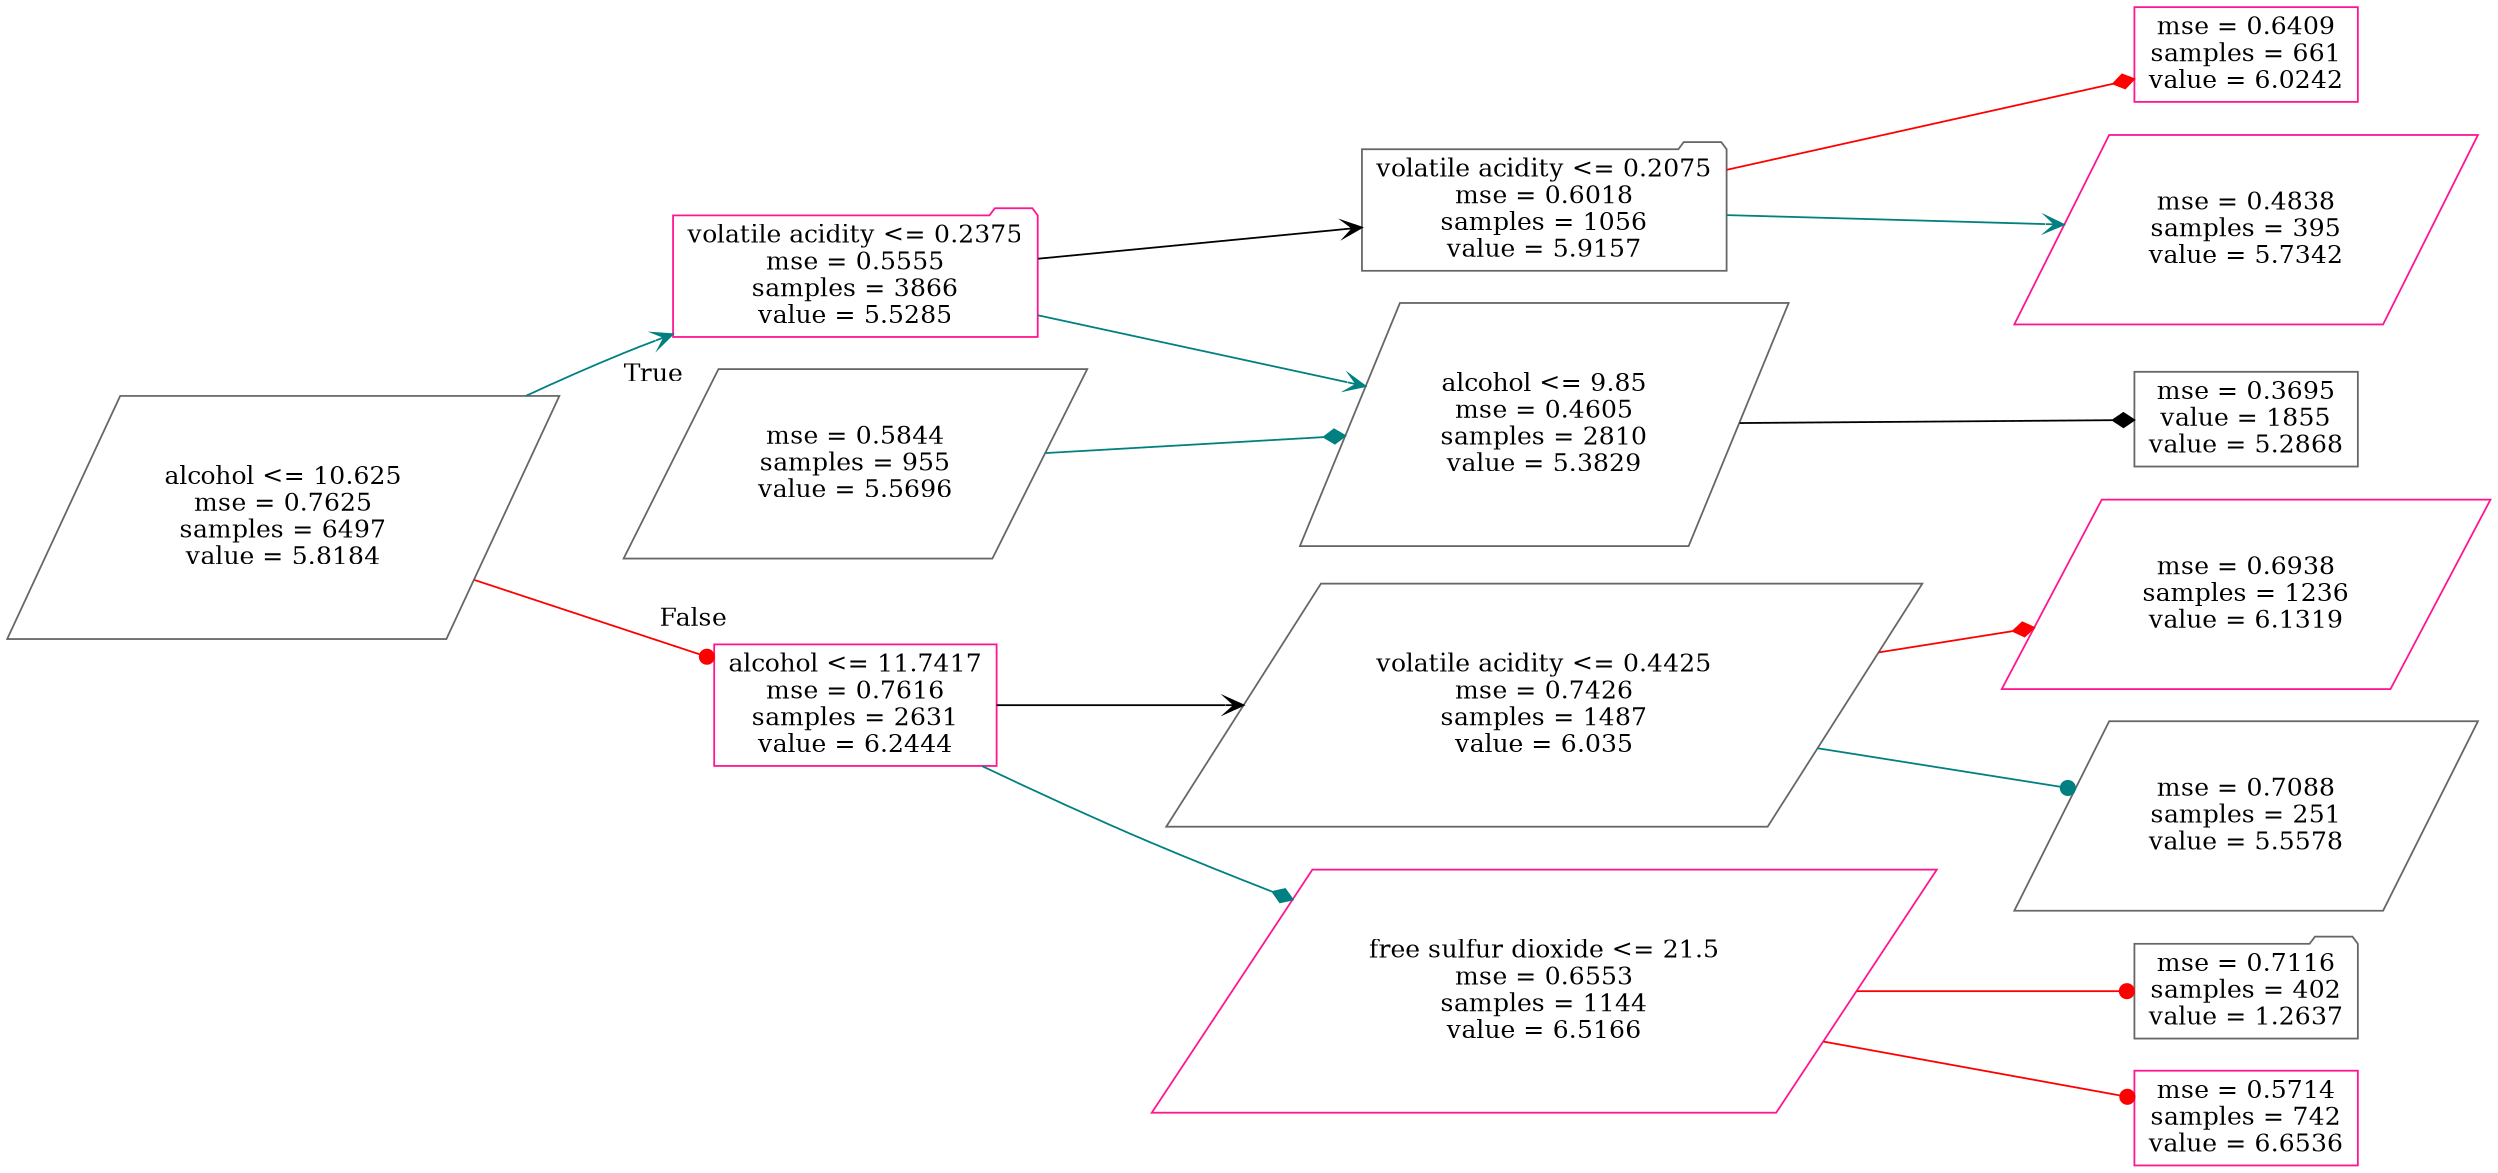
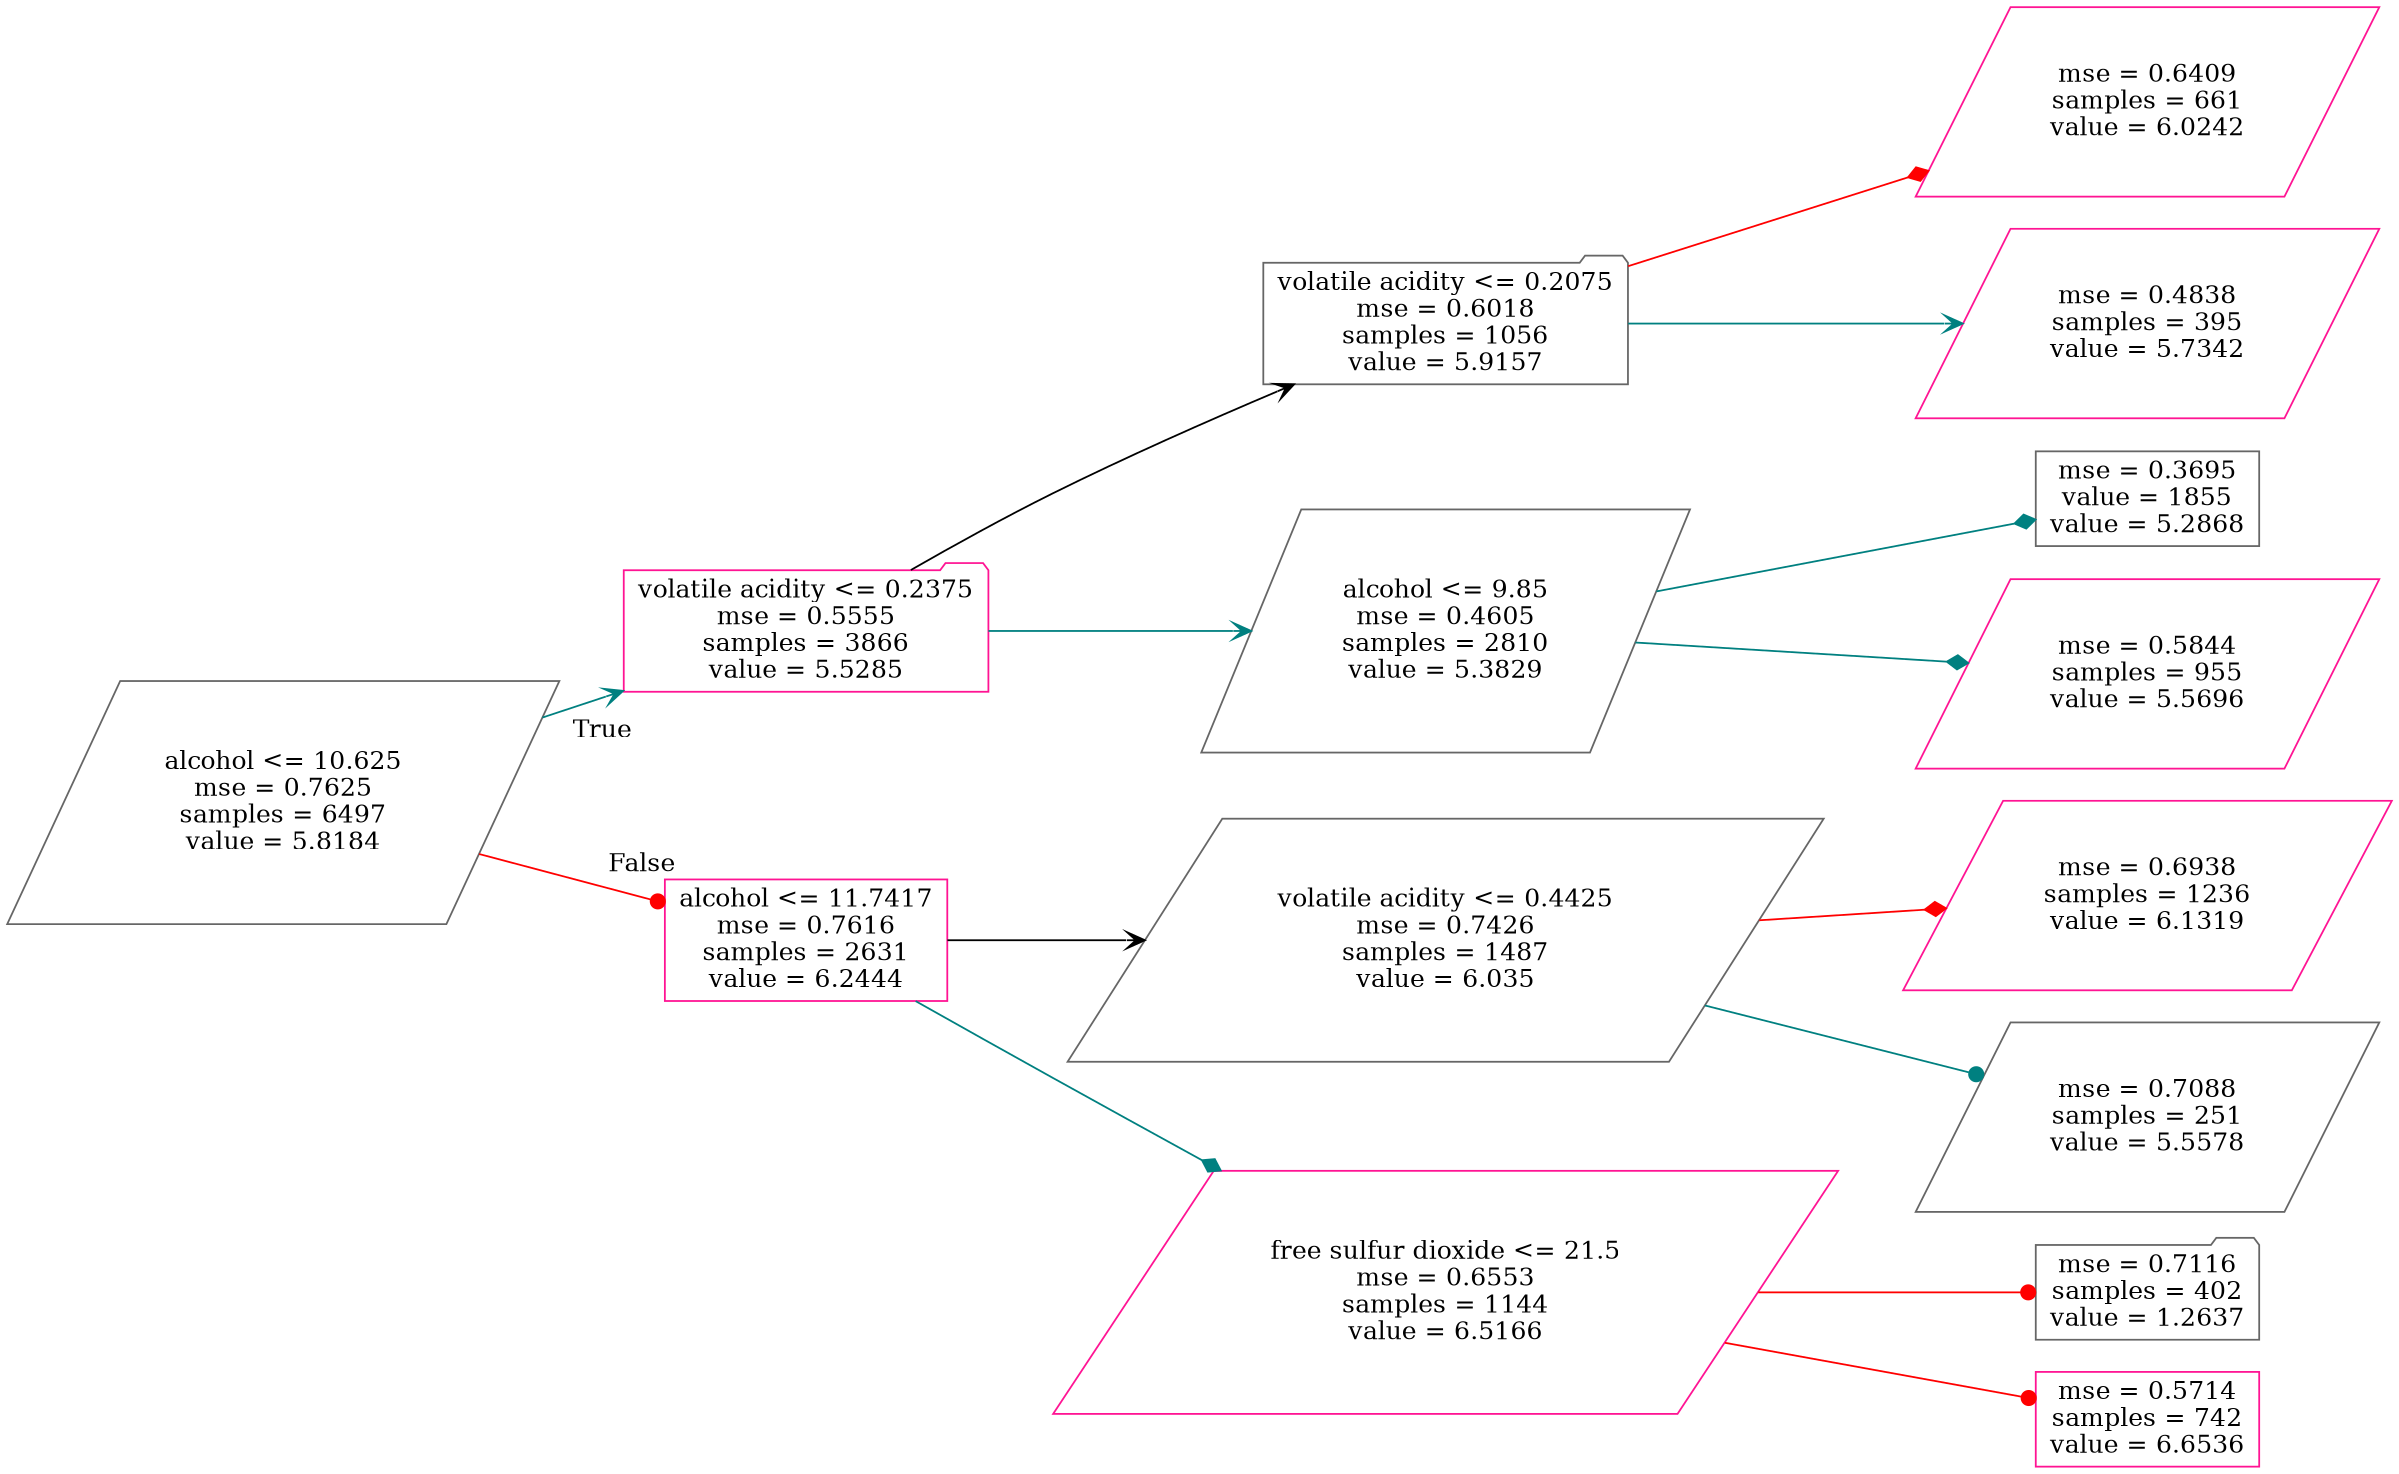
(2246, 55) -> (2148, 102)
(1926, 422) -> (1835, 558)
(1184, 445) -> (1791, 652)
(855, 464) -> (2148, 674)
